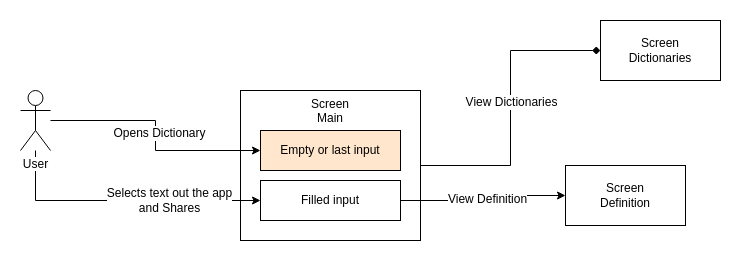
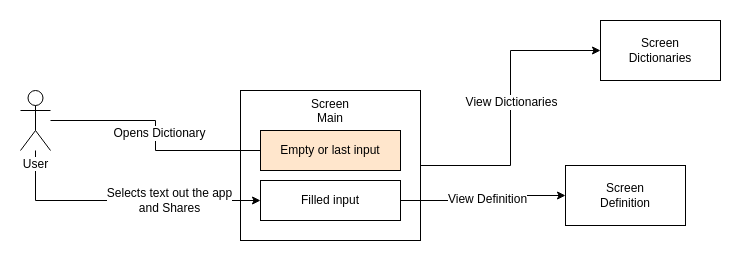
(592, 51) -> (592, 51)
(252, 151) -> (255, 151)
